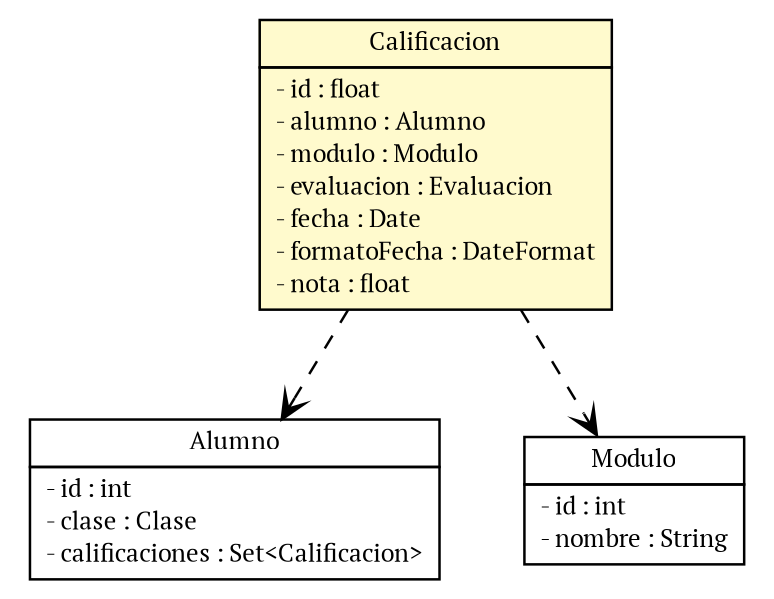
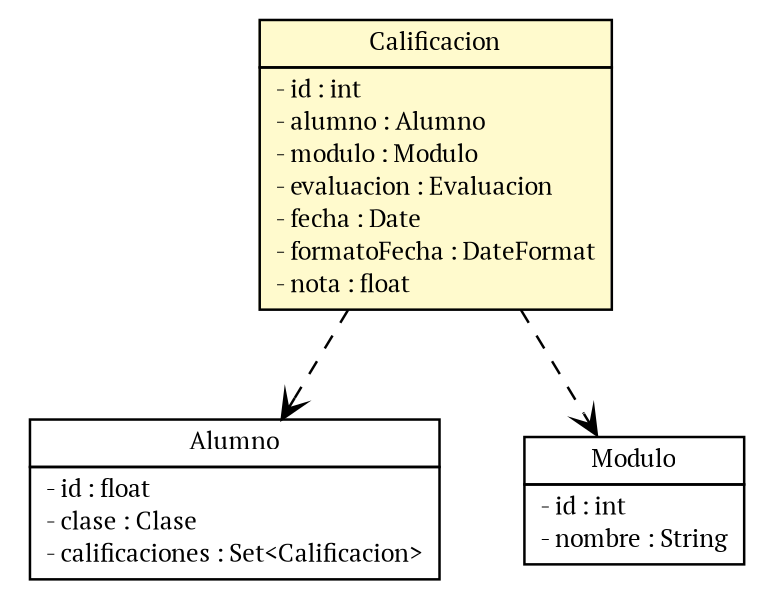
(328, 90) -> (320, 90)
(90, 489) -> (99, 489)
